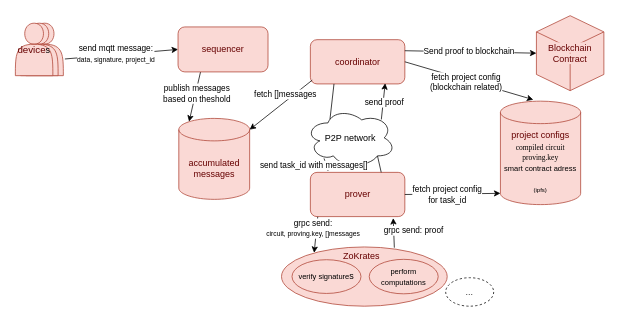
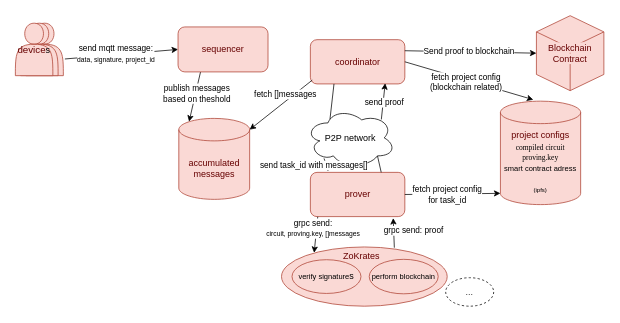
(404, 276) -> (404, 276)
